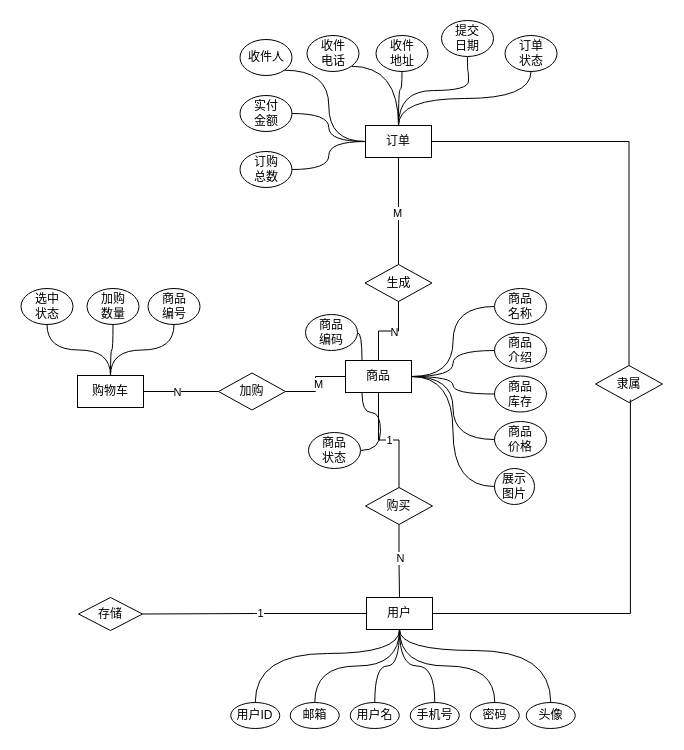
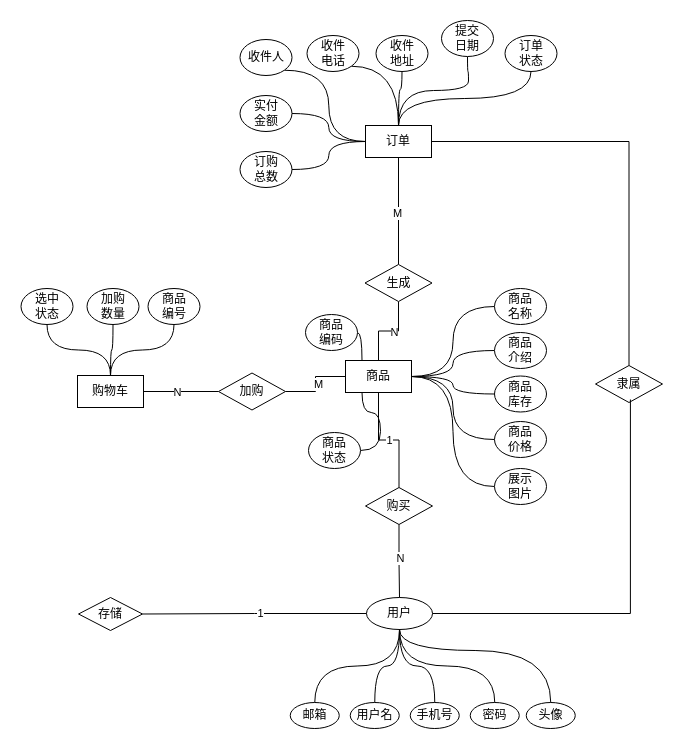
(515, 487) -> (521, 487)
(400, 614) -> (400, 614)
(314, 654) -> none
(255, 716) -> none
